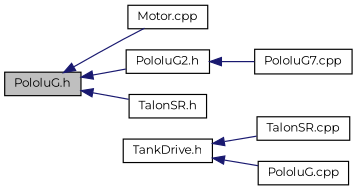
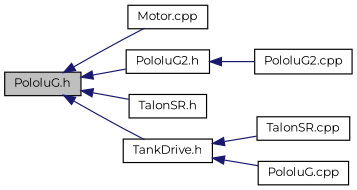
(303, 62) -> (303, 62)
none -> (109, 121)
